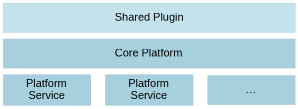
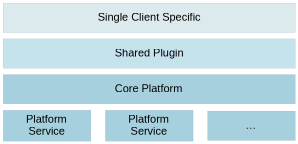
none -> (149, 18)
